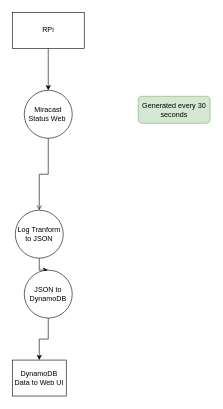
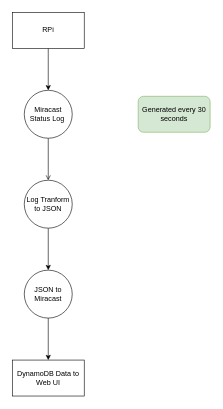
(174, 110) -> (174, 114)
(48, 114) -> (48, 114)
(39, 234) -> (48, 204)
(48, 294) -> (48, 294)
(39, 378) -> (48, 378)
